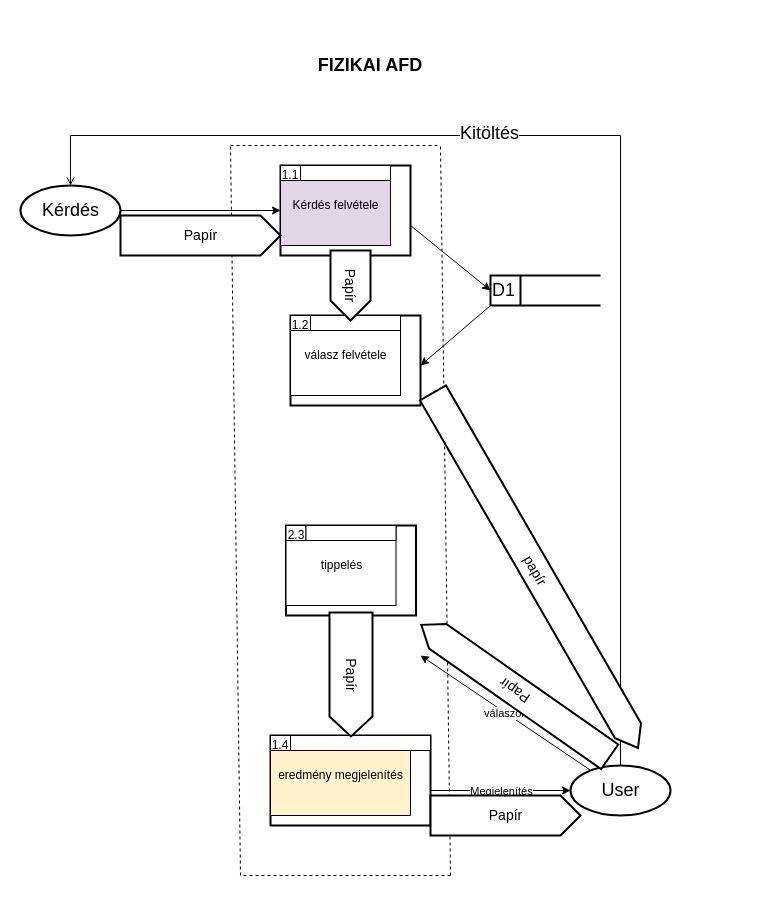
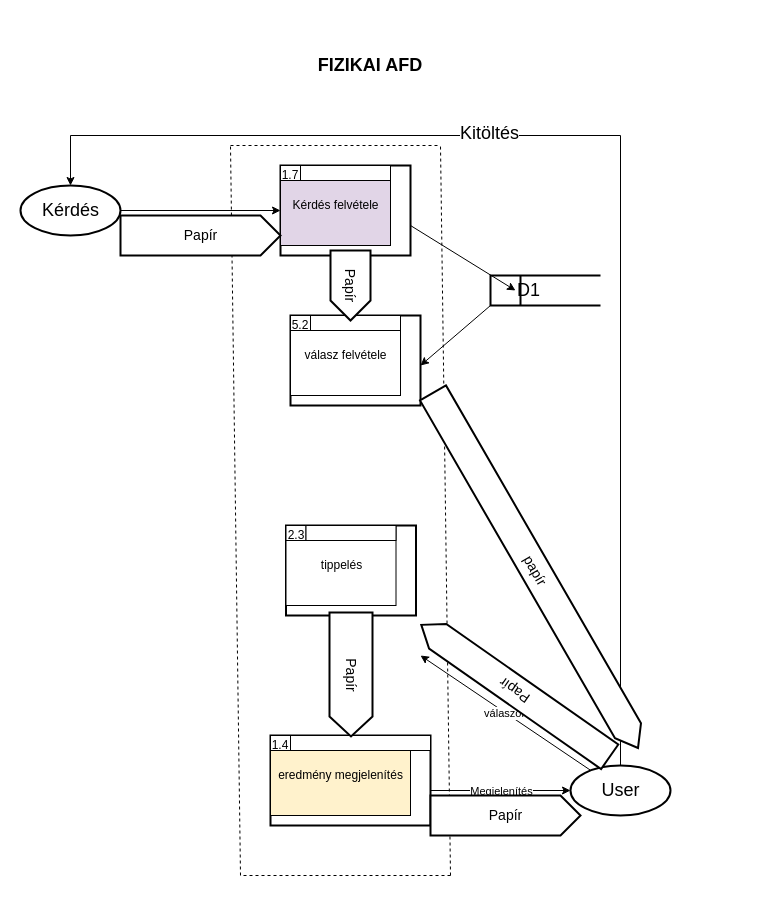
(291, 176) -> (291, 176)
(71, 179) -> (71, 177)
(506, 291) -> (531, 291)
(301, 326) -> (301, 326)
